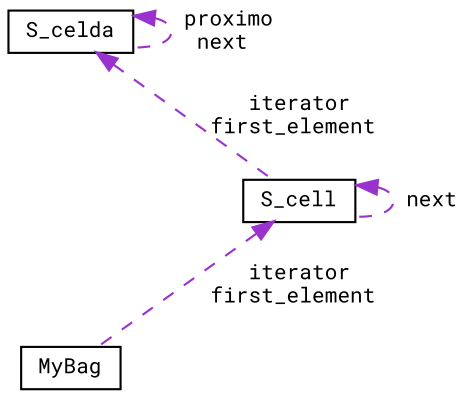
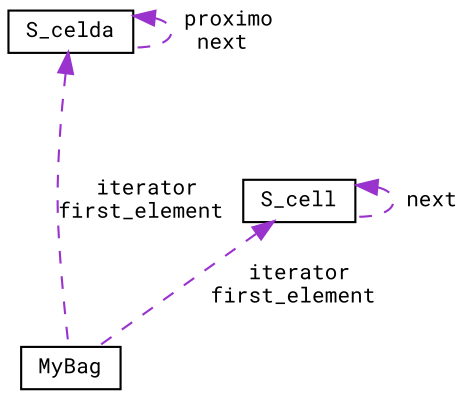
(194, 123) -> (58, 211)
